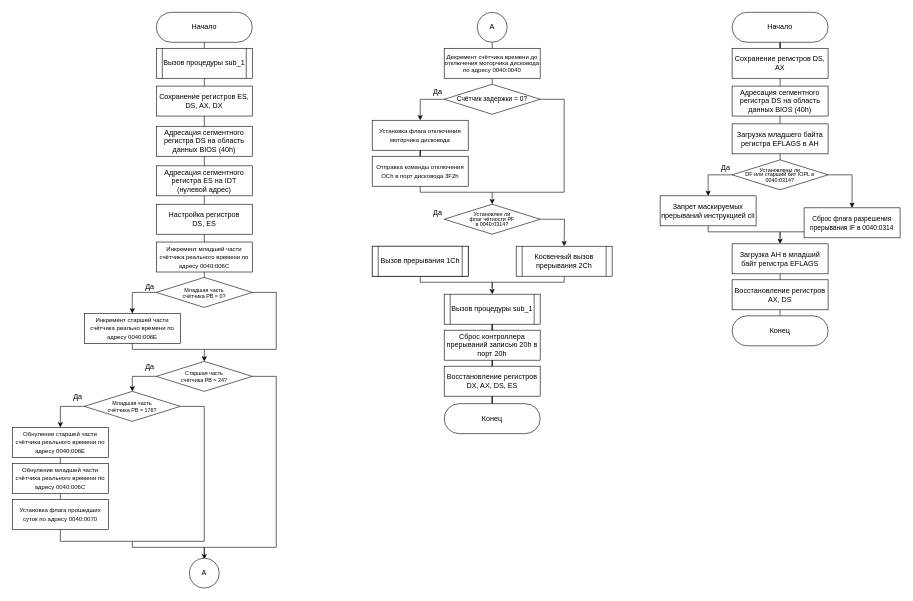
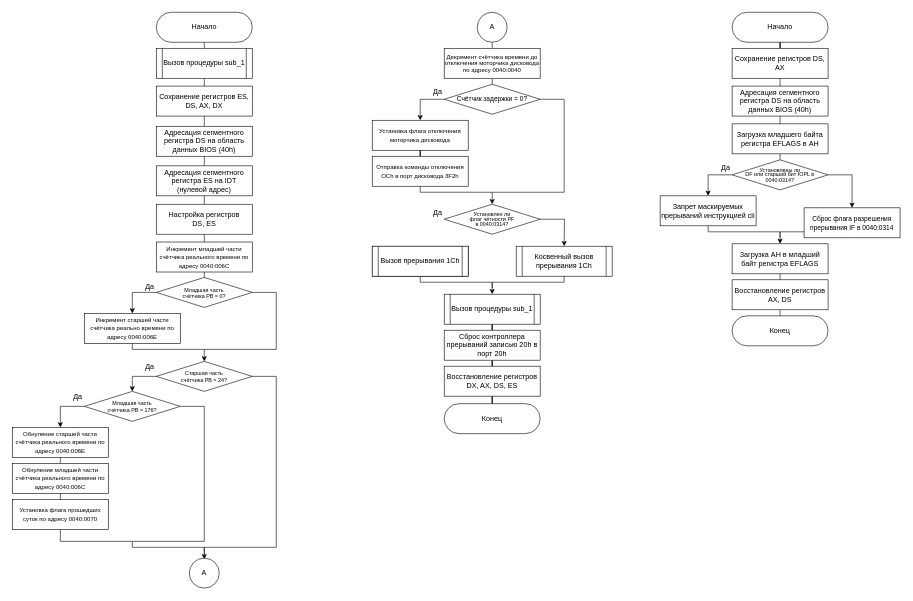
(564, 261) -> (564, 261)
